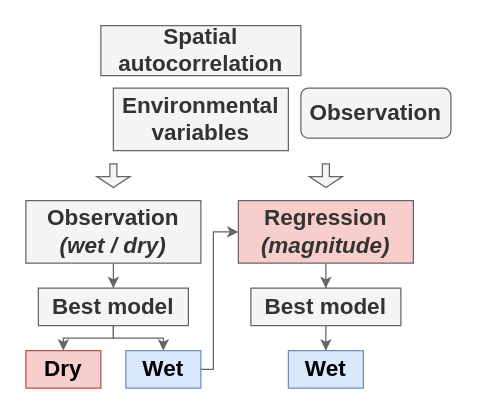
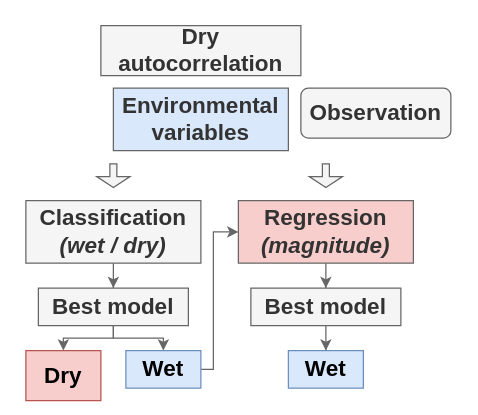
(201, 51) -> (201, 51)
(201, 119) -> (201, 119)
(113, 232) -> (113, 232)
(63, 369) -> (63, 376)
